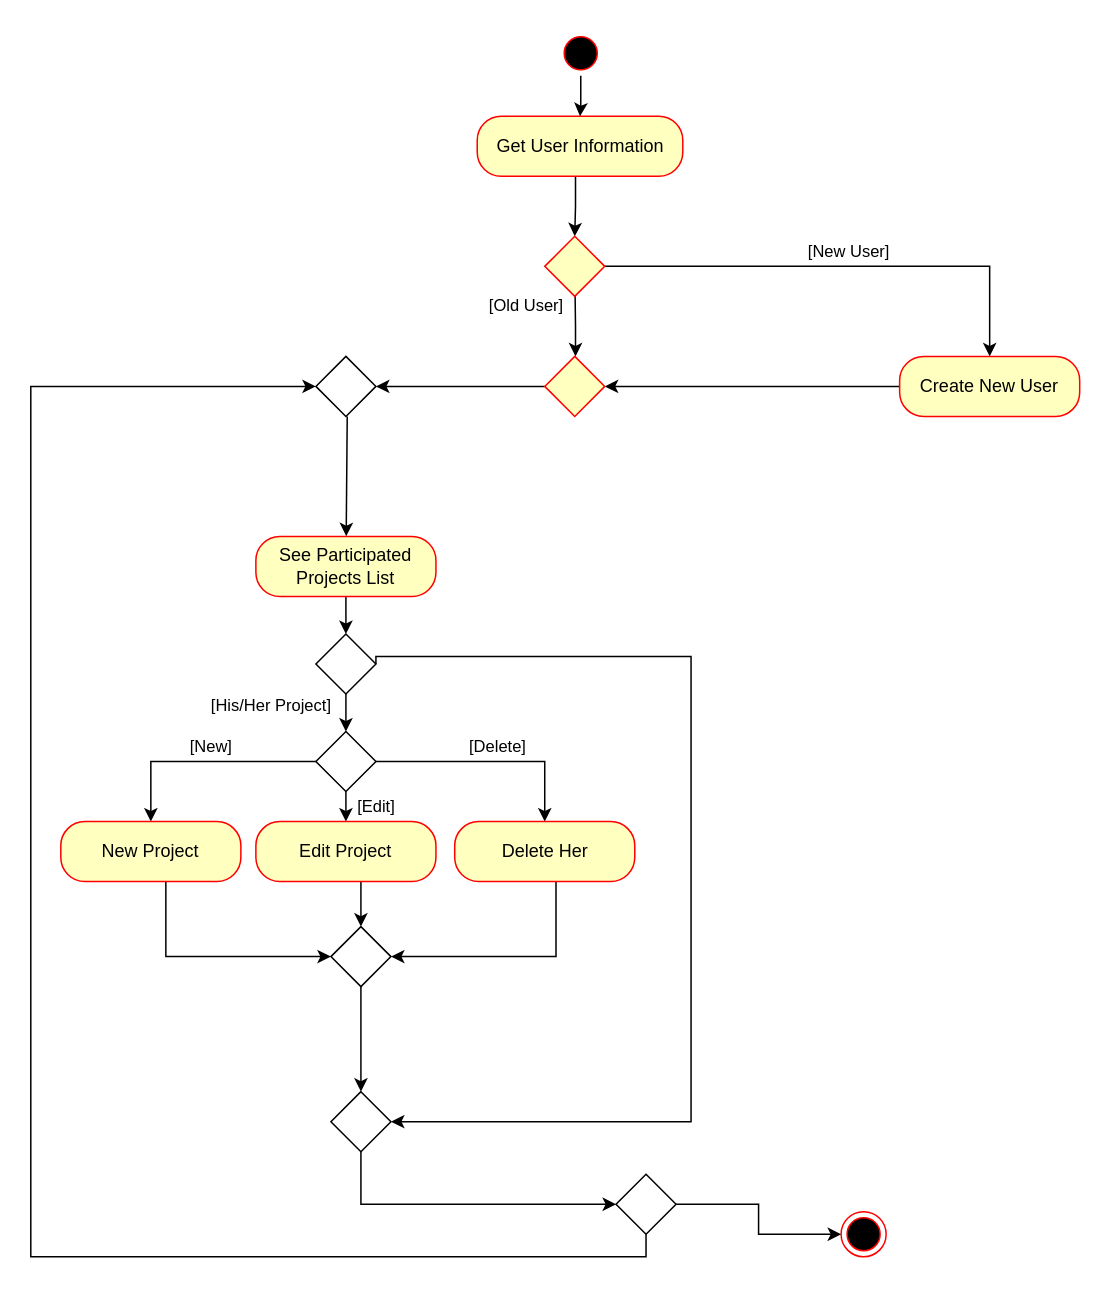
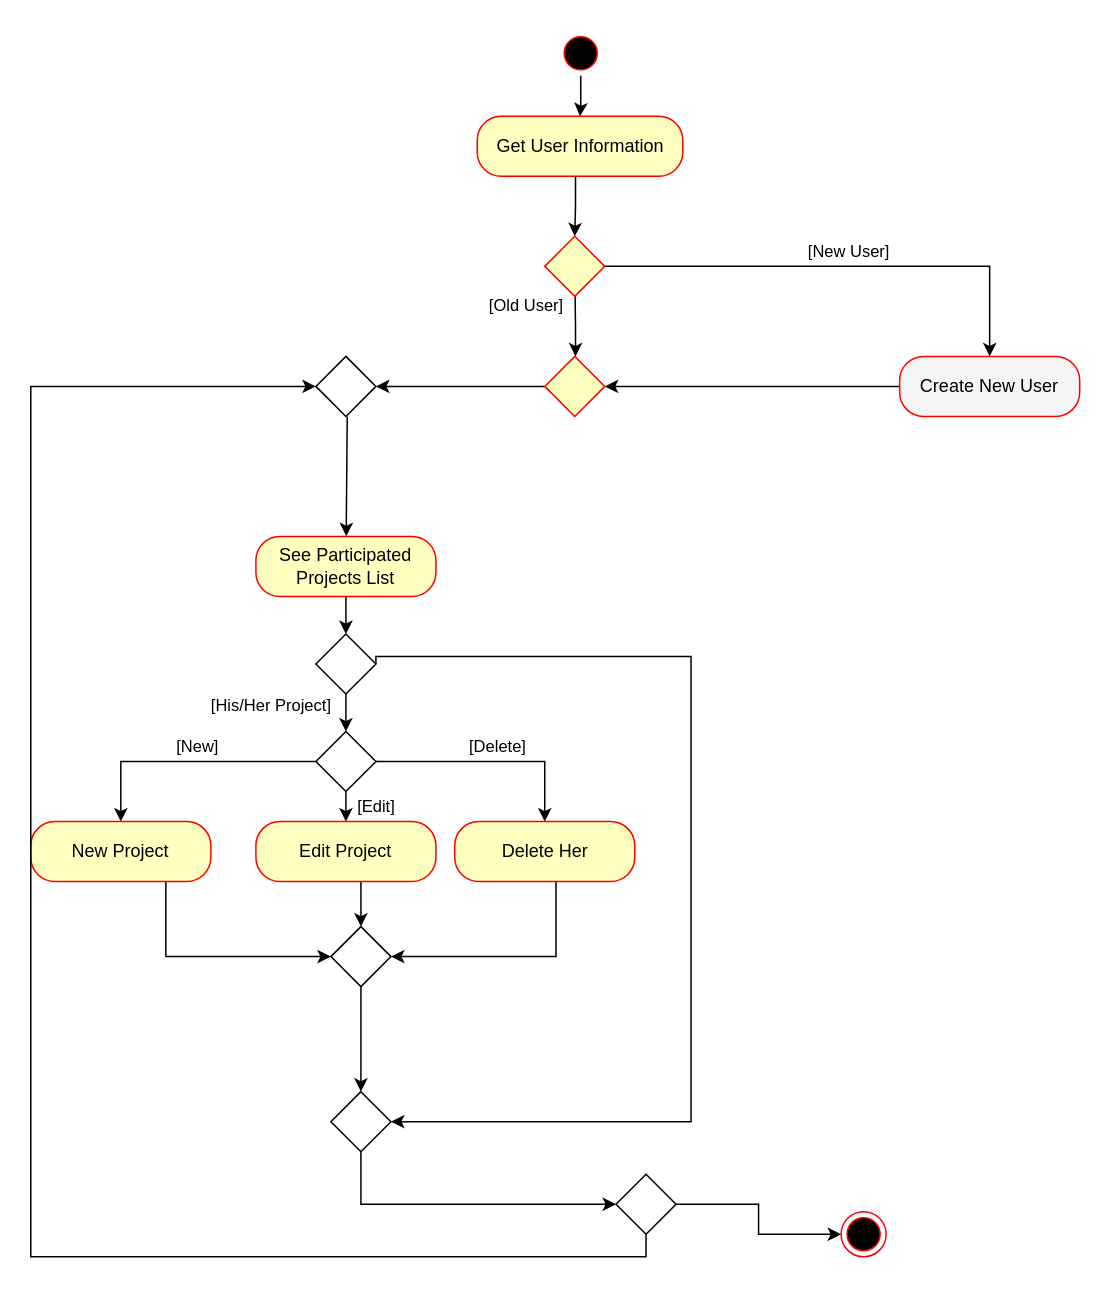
(989, 386) -> (989, 386)
(151, 851) -> (121, 851)
